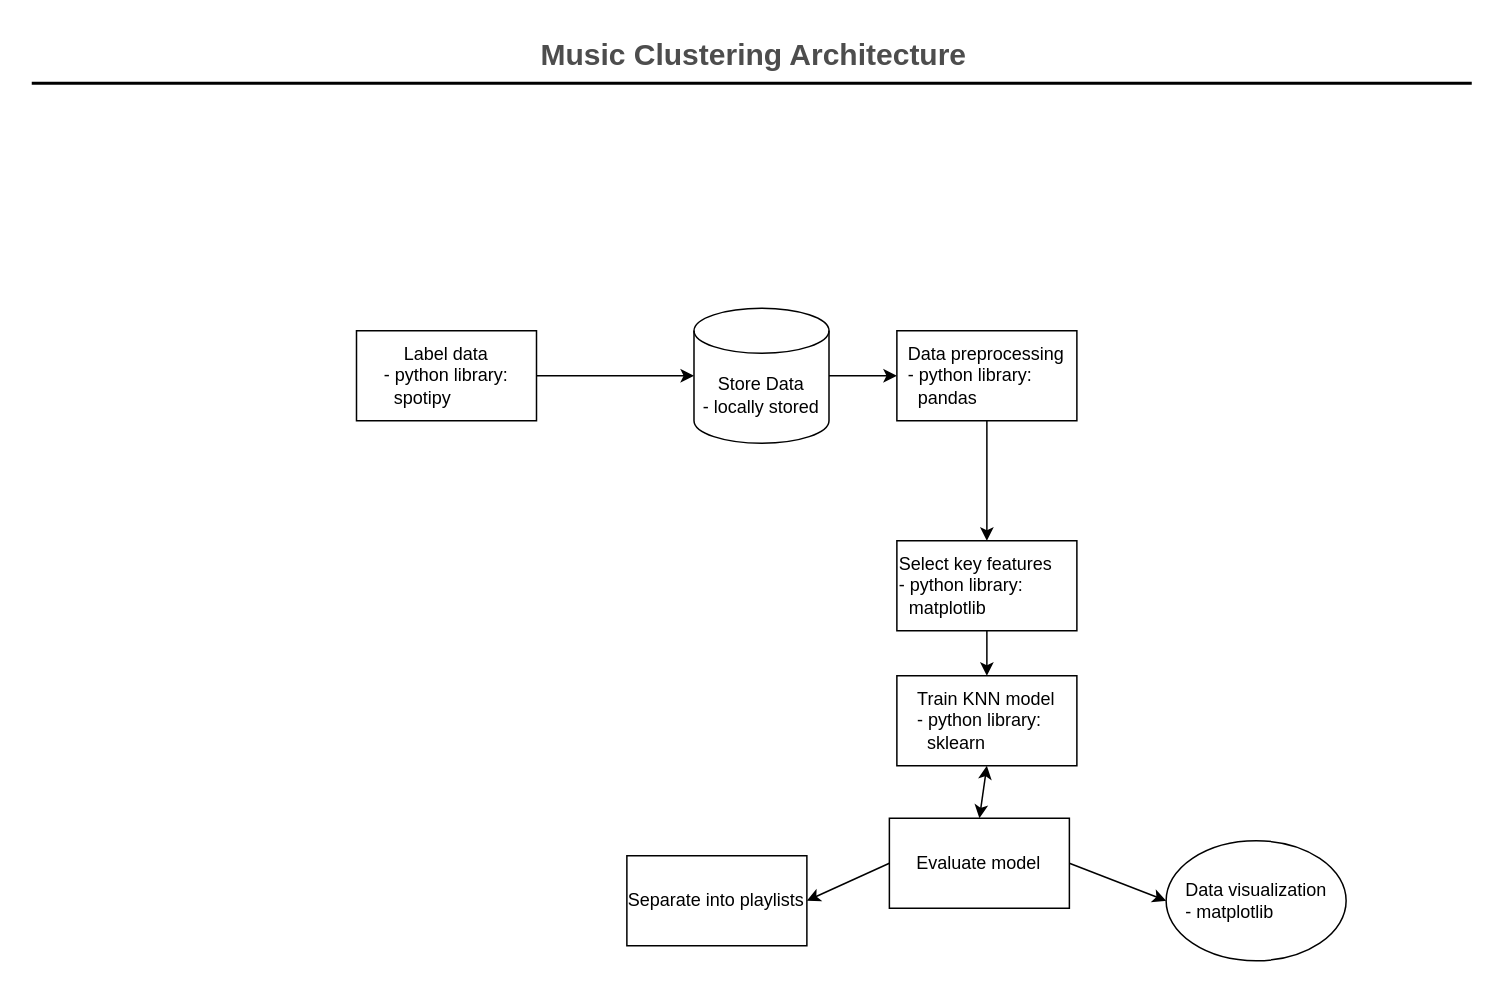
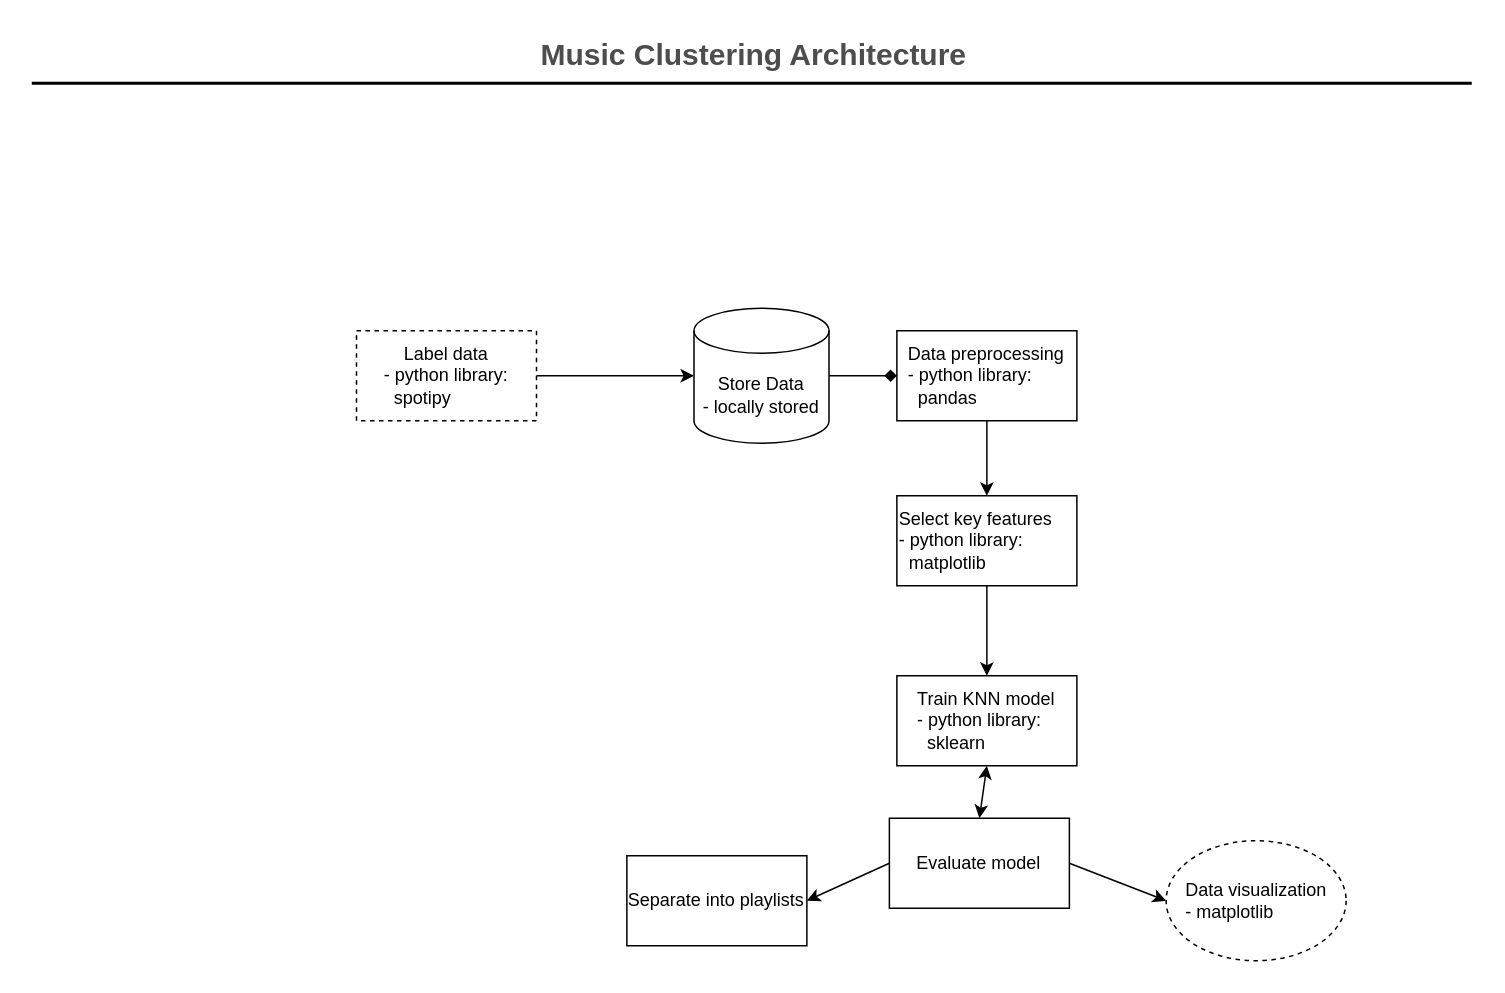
(446, 376) -> (446, 376)
(885, 376) -> (884, 376)
(987, 586) -> (987, 541)
(1256, 901) -> (1256, 901)
